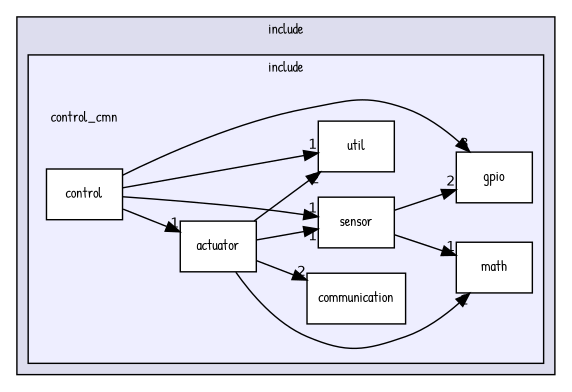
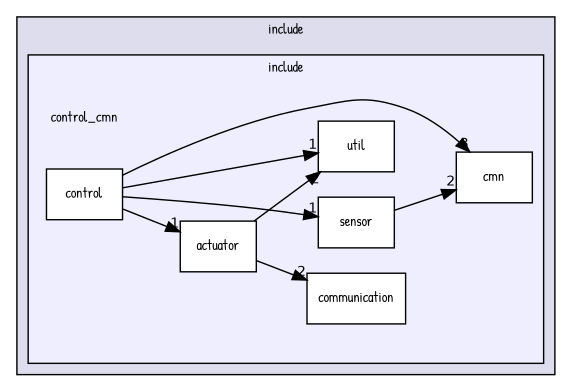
(494, 177) -> (494, 177)
(280, 236) -> none
(494, 268) -> none
